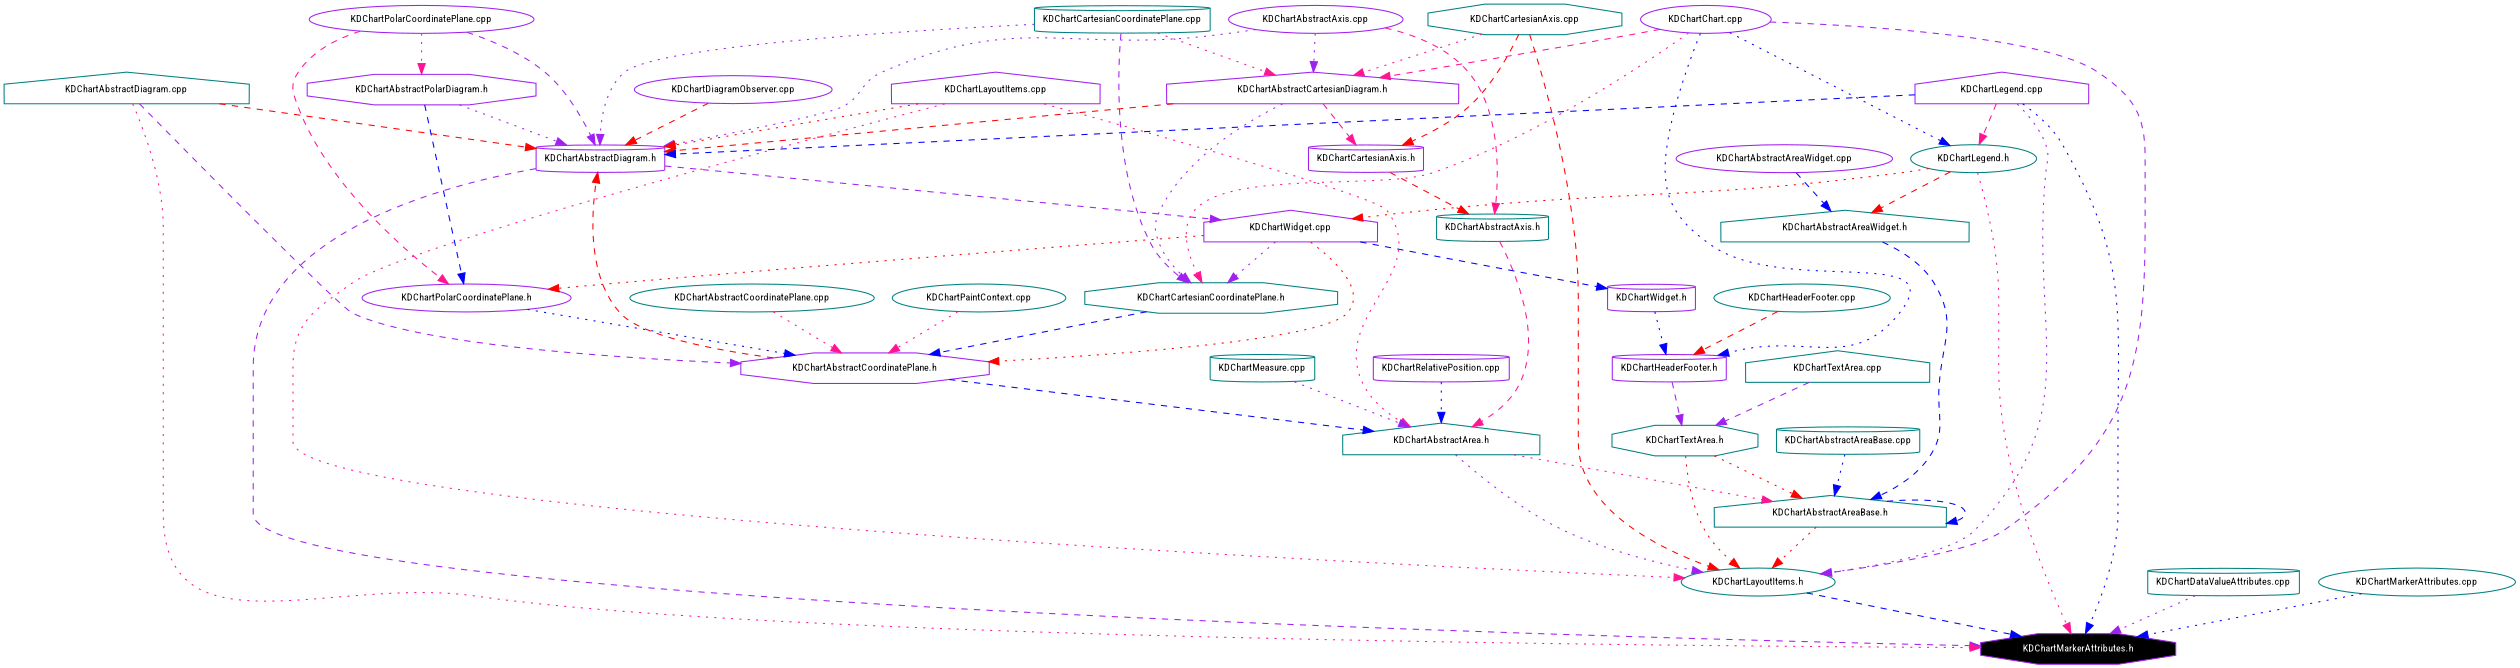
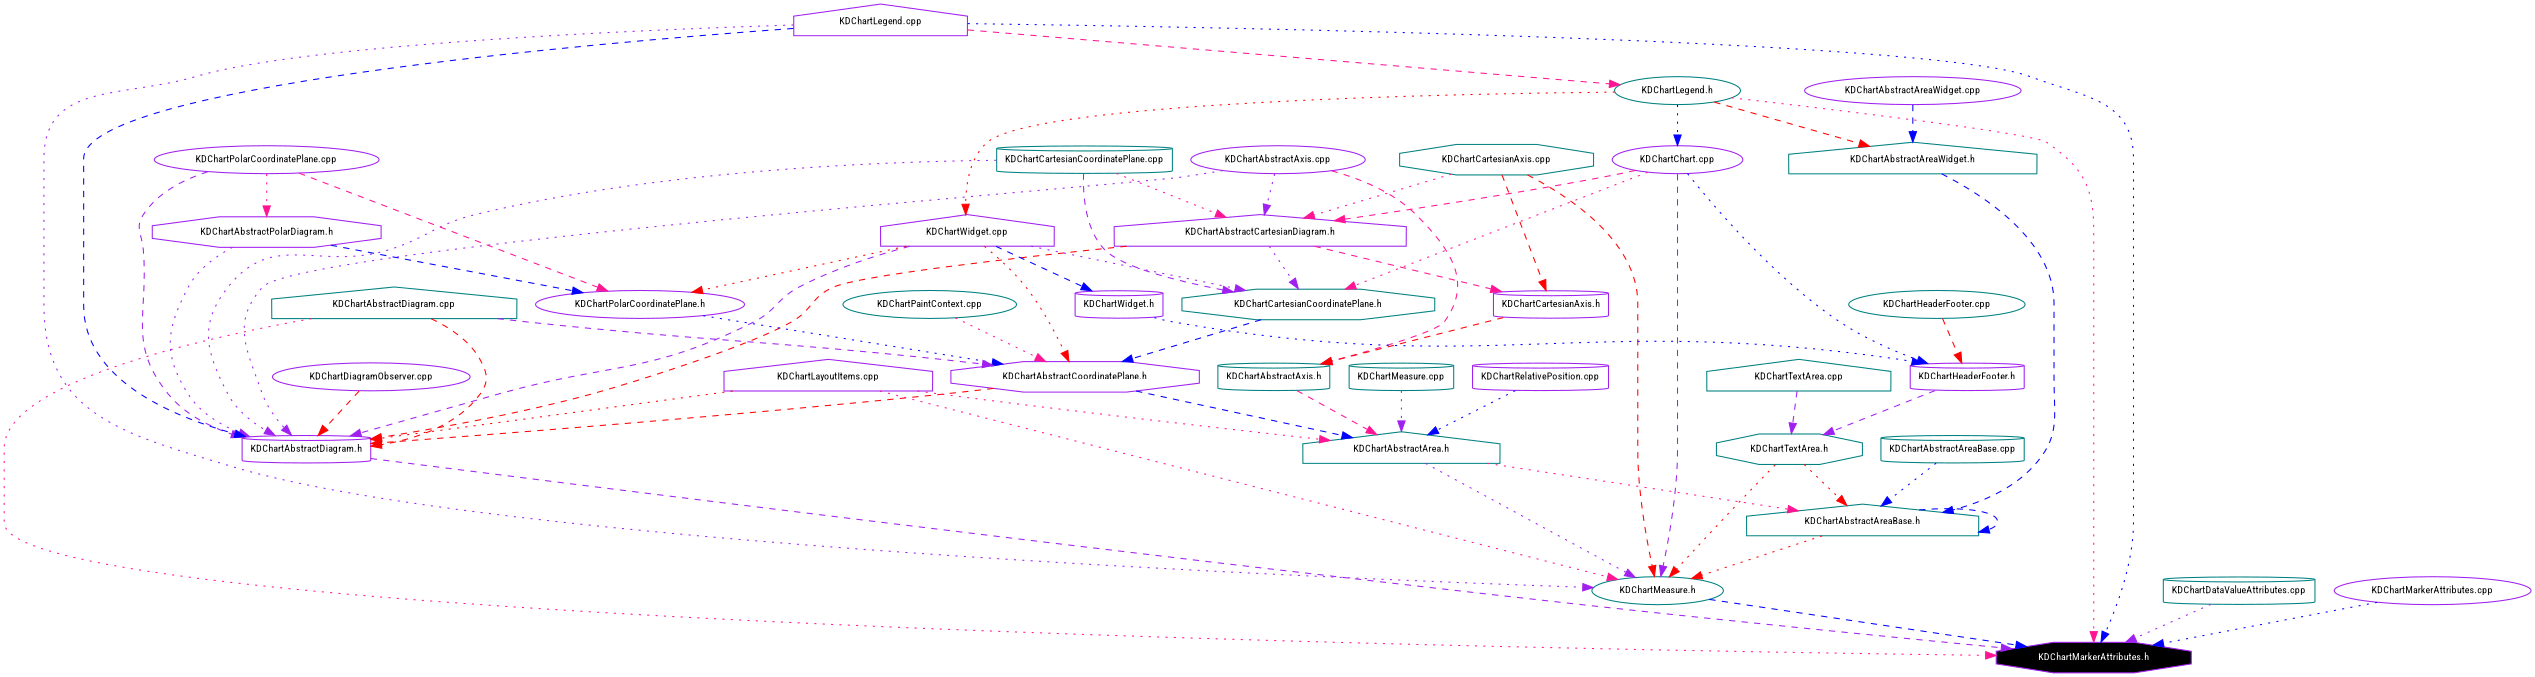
(1835, 87) -> (1678, 120)
(938, 192) -> (645, 362)
(752, 298) -> none
(1758, 582) -> (1658, 591)
(2417, 582) -> (2433, 591)
